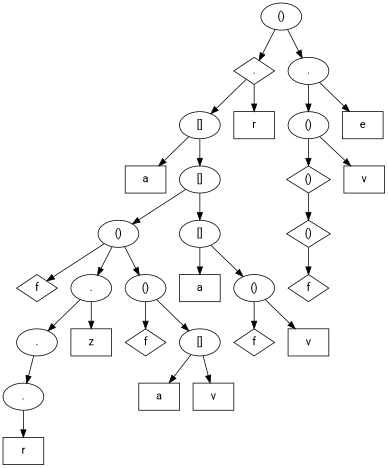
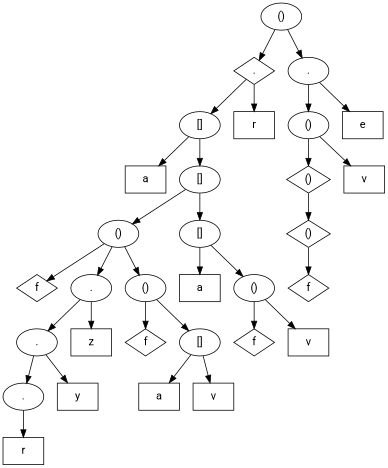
none -> (78, 397)
